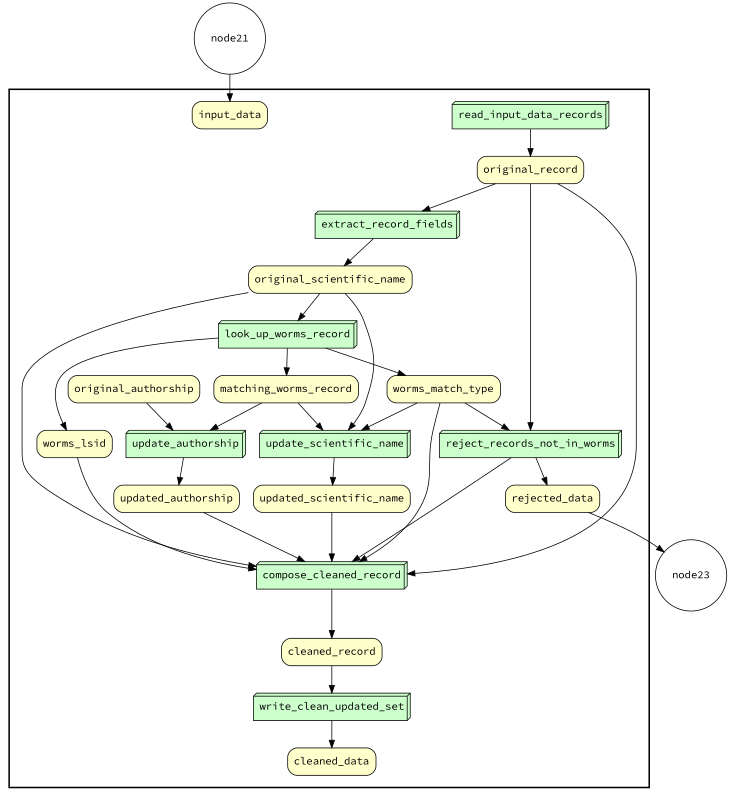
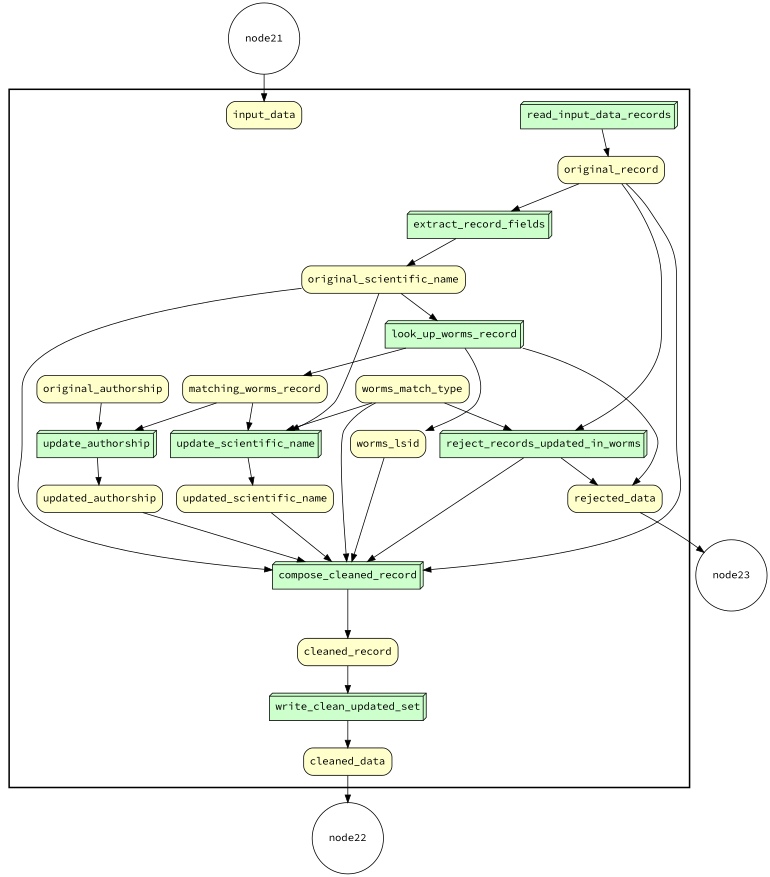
(362, 361) -> (619, 393)
(530, 444) -> (543, 444)
none -> (348, 838)
